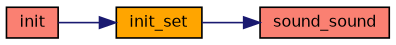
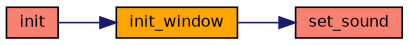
(159, 23) -> (177, 23)
(325, 23) -> (349, 23)
